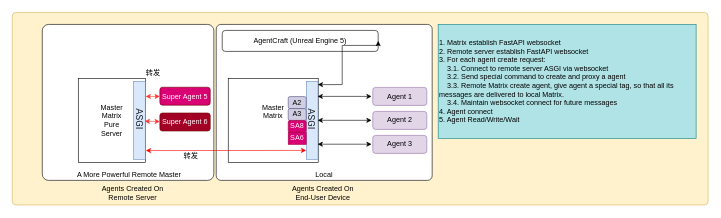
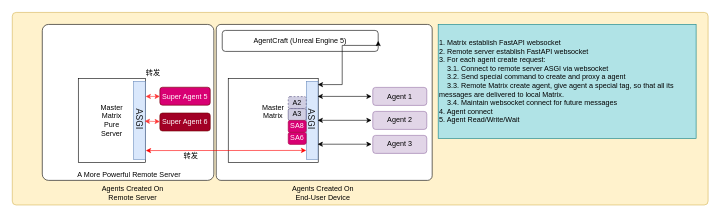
(297, 102) -> (297, 102)
(297, 138) -> (297, 138)
(129, 175) -> (129, 175)
(324, 175) -> none
